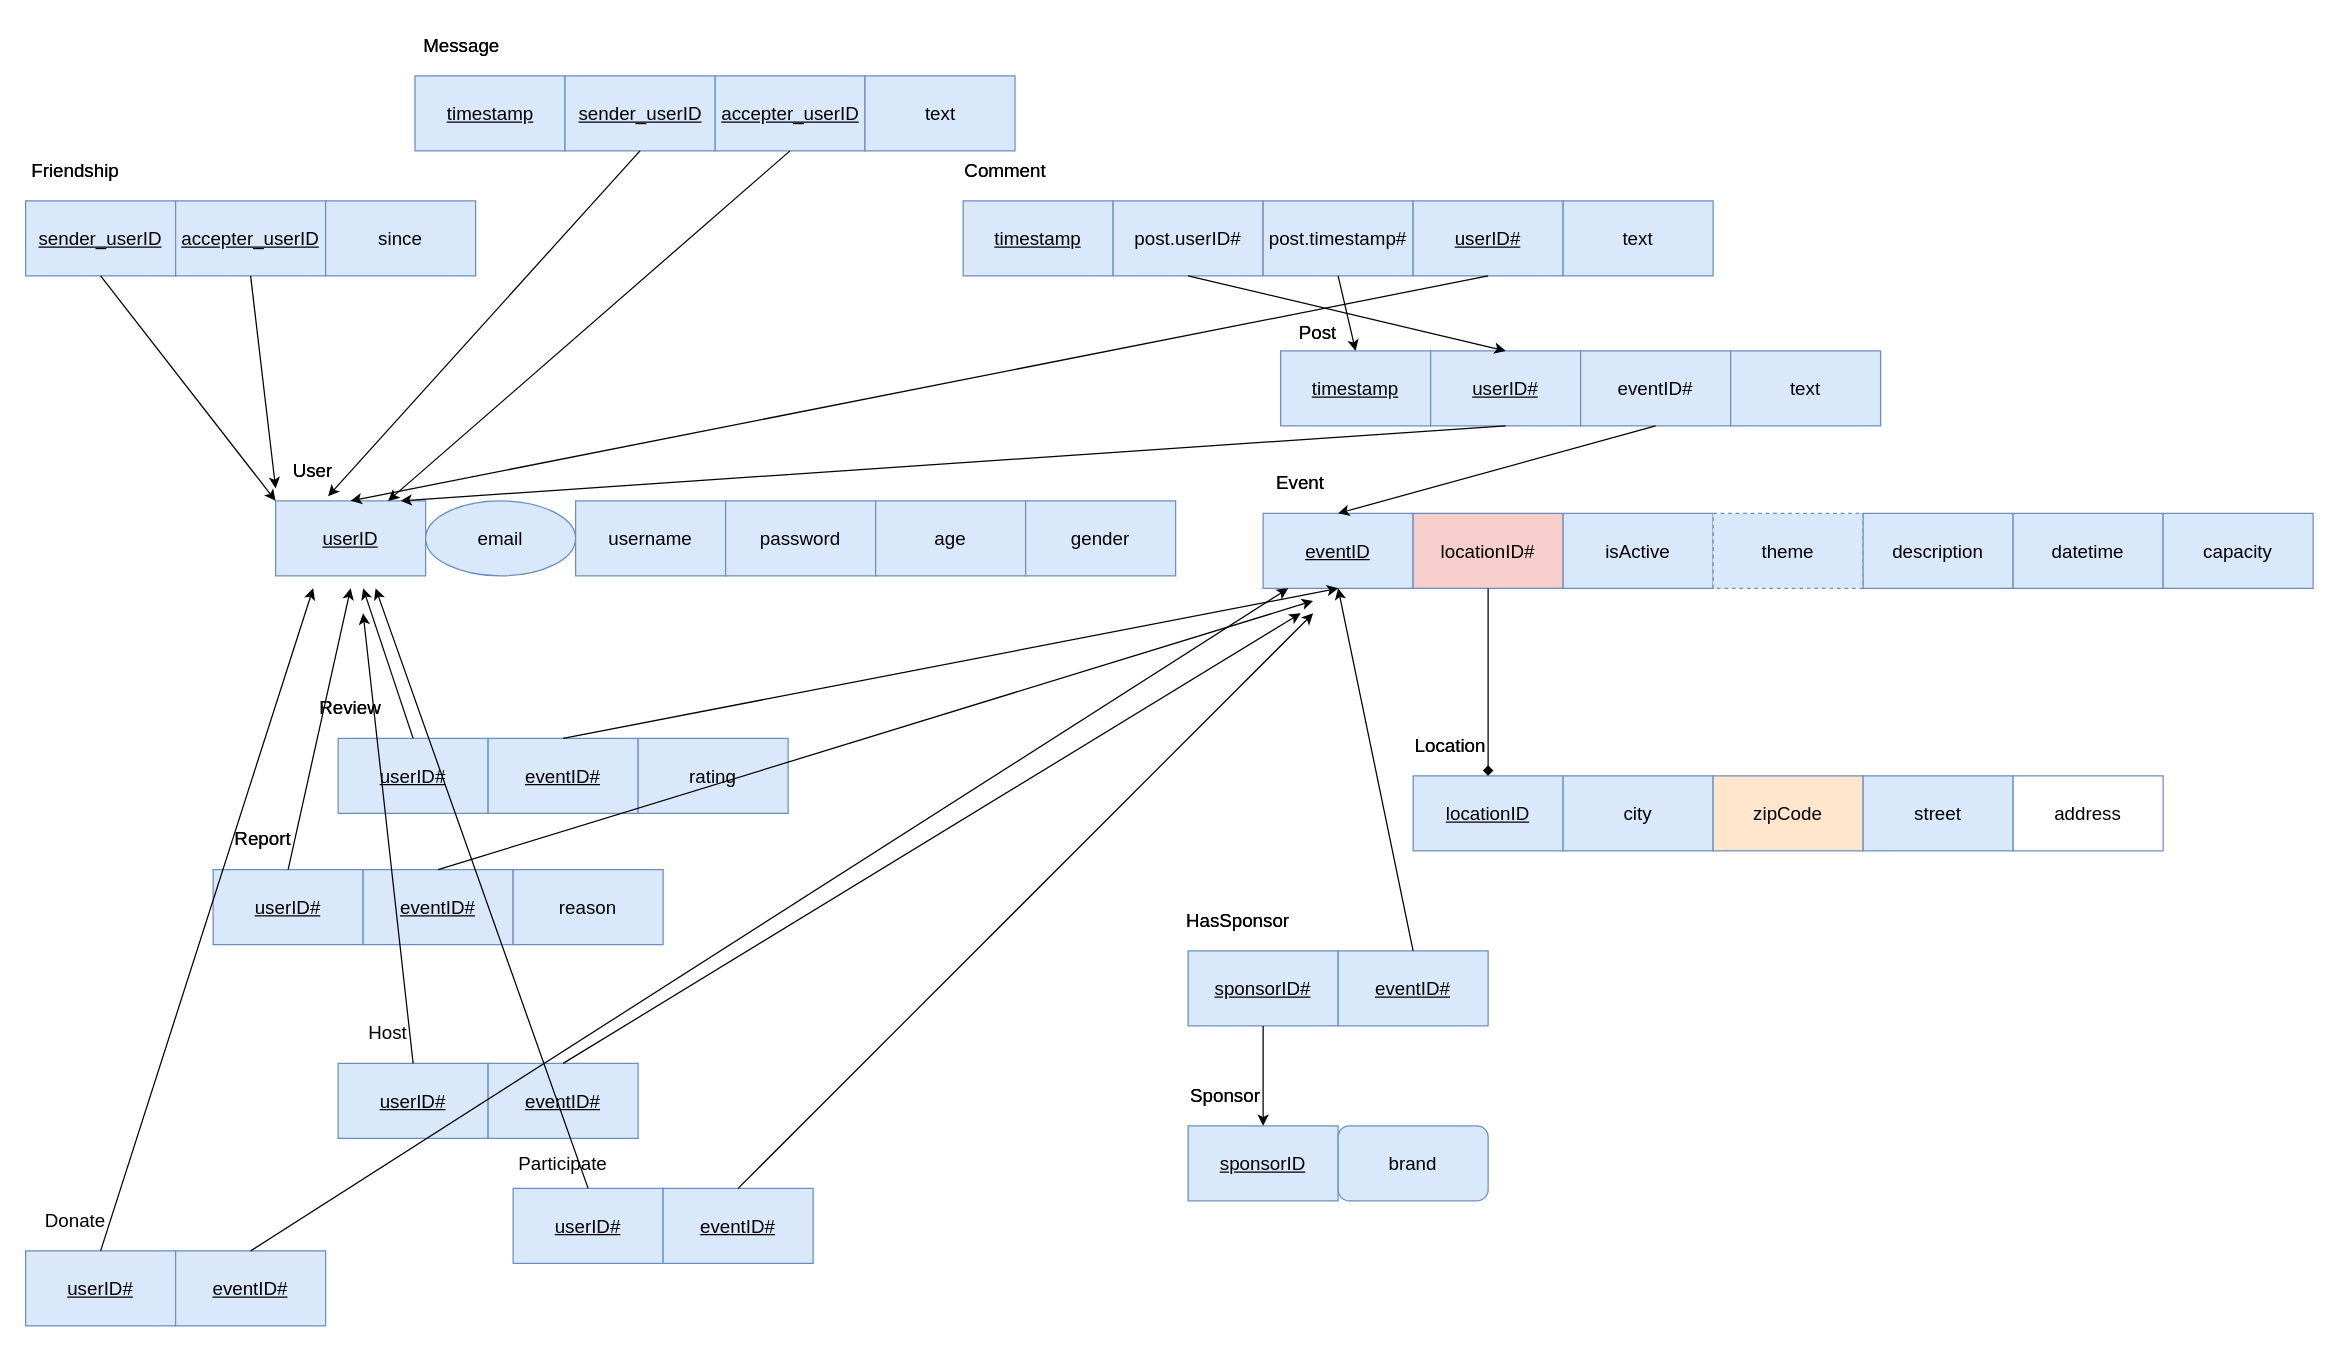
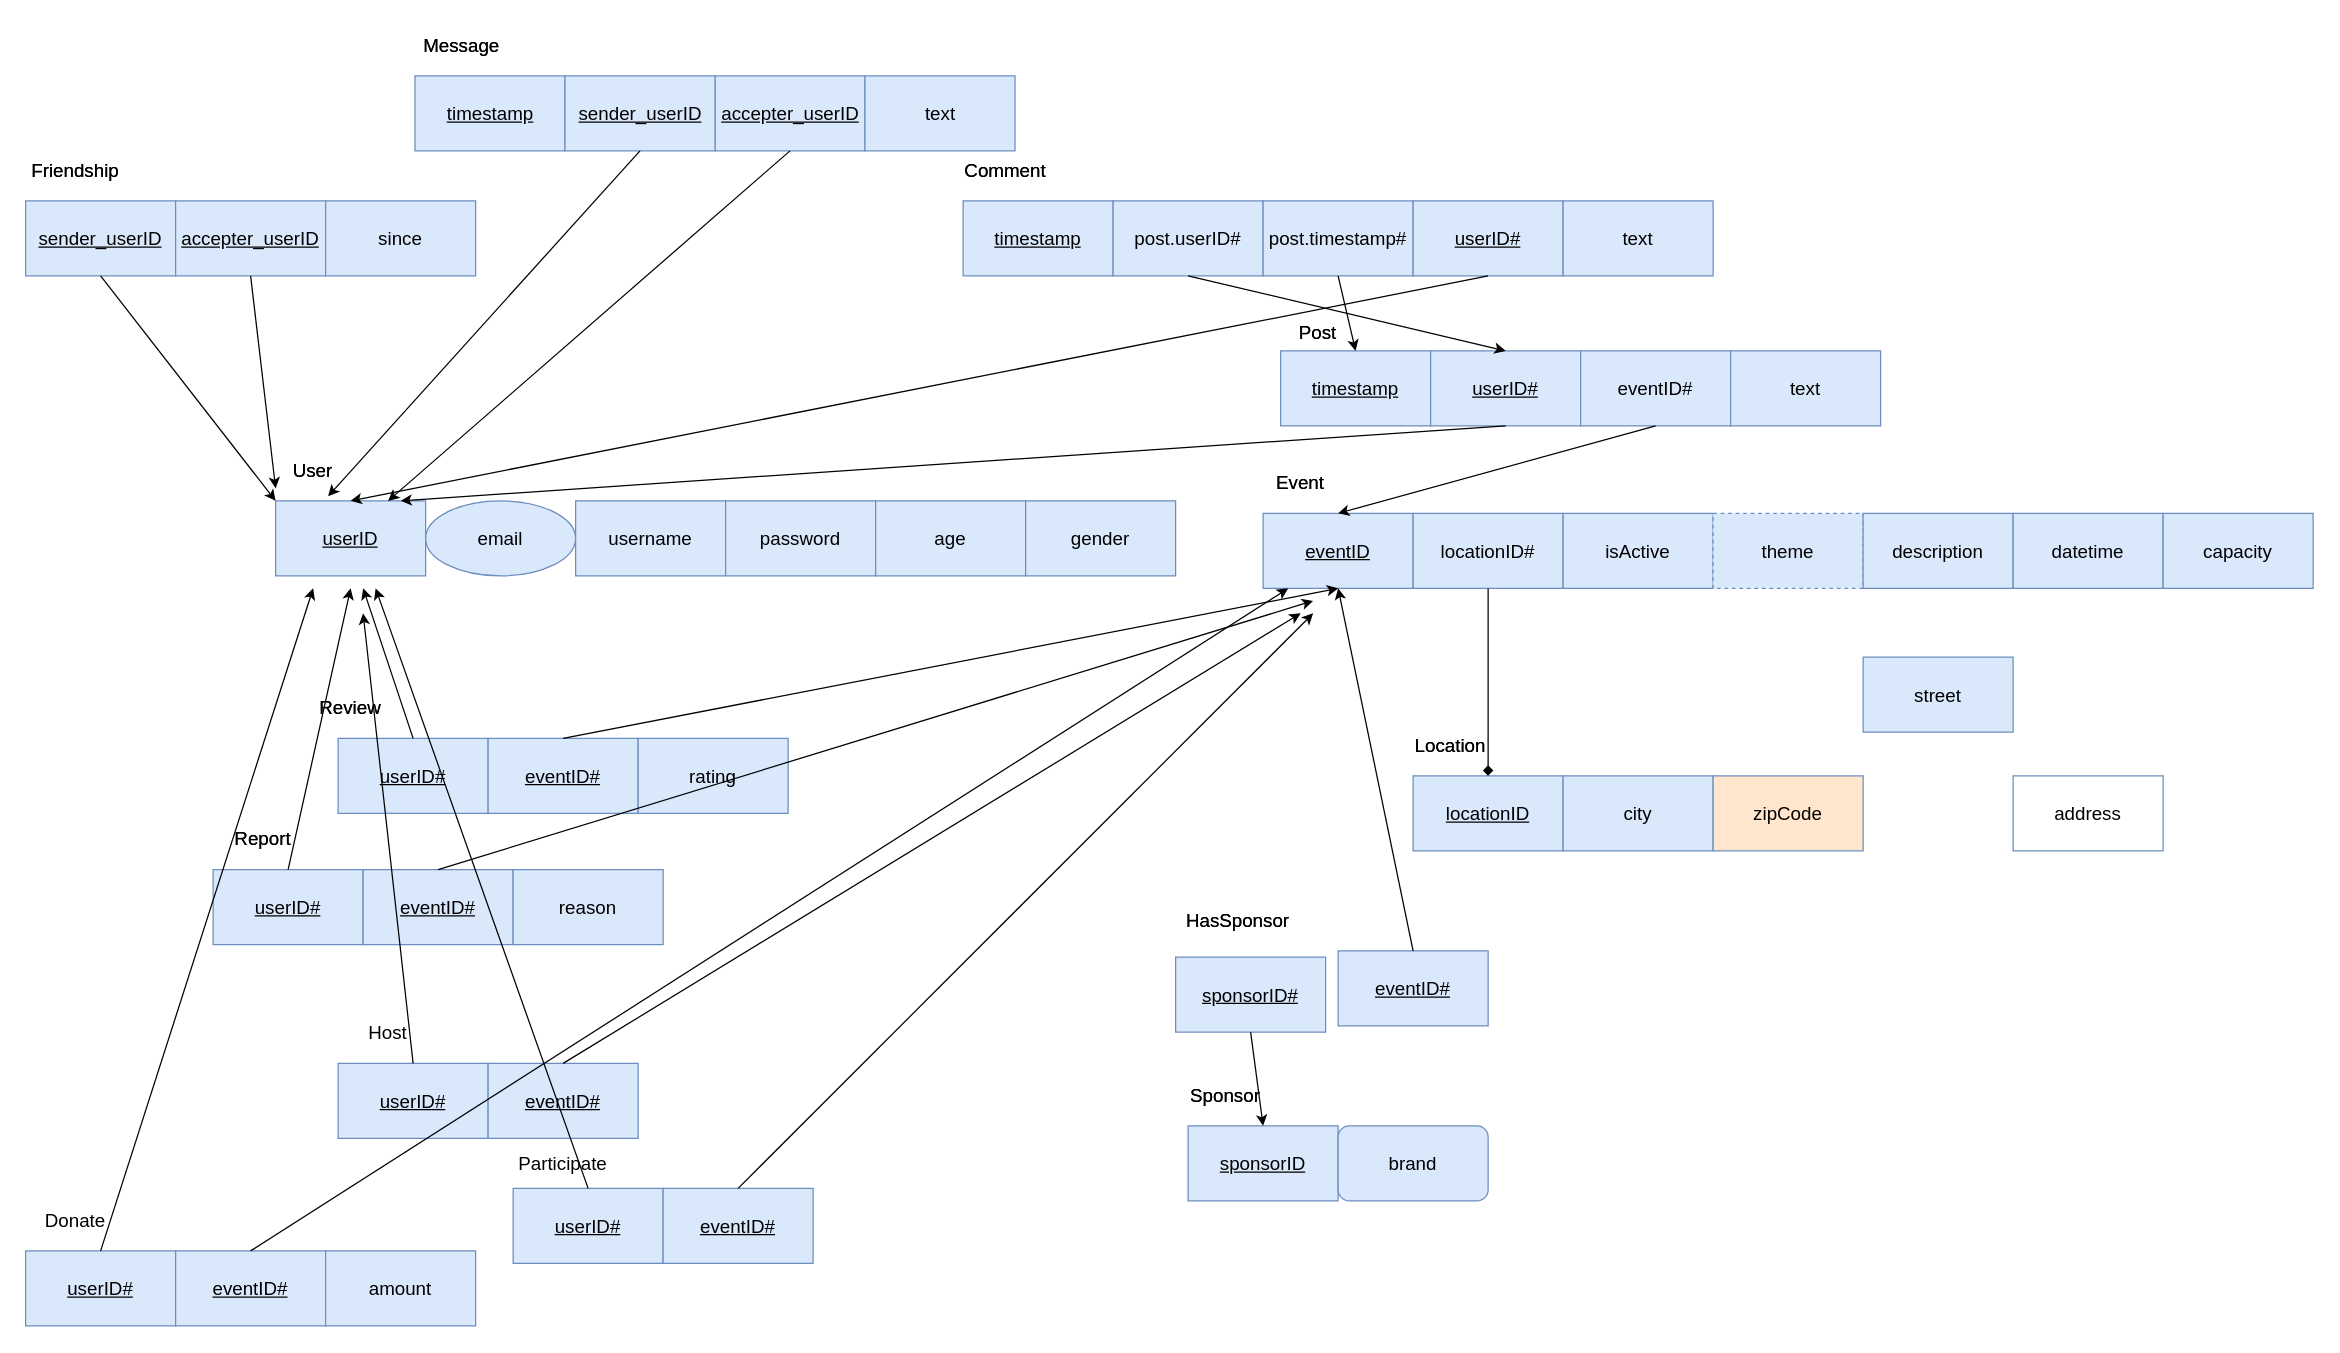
(1488, 551) -> (1488, 551)
(1938, 813) -> (1938, 694)
(1263, 988) -> (1251, 994)
none -> (401, 1288)
